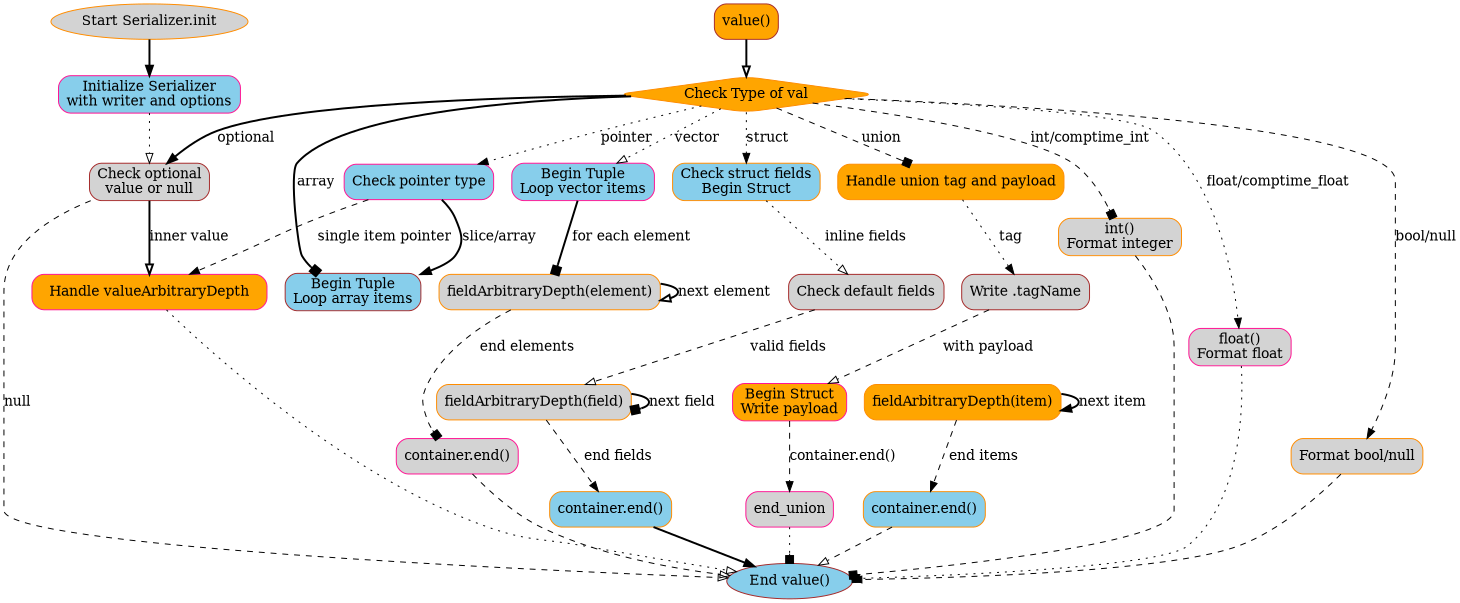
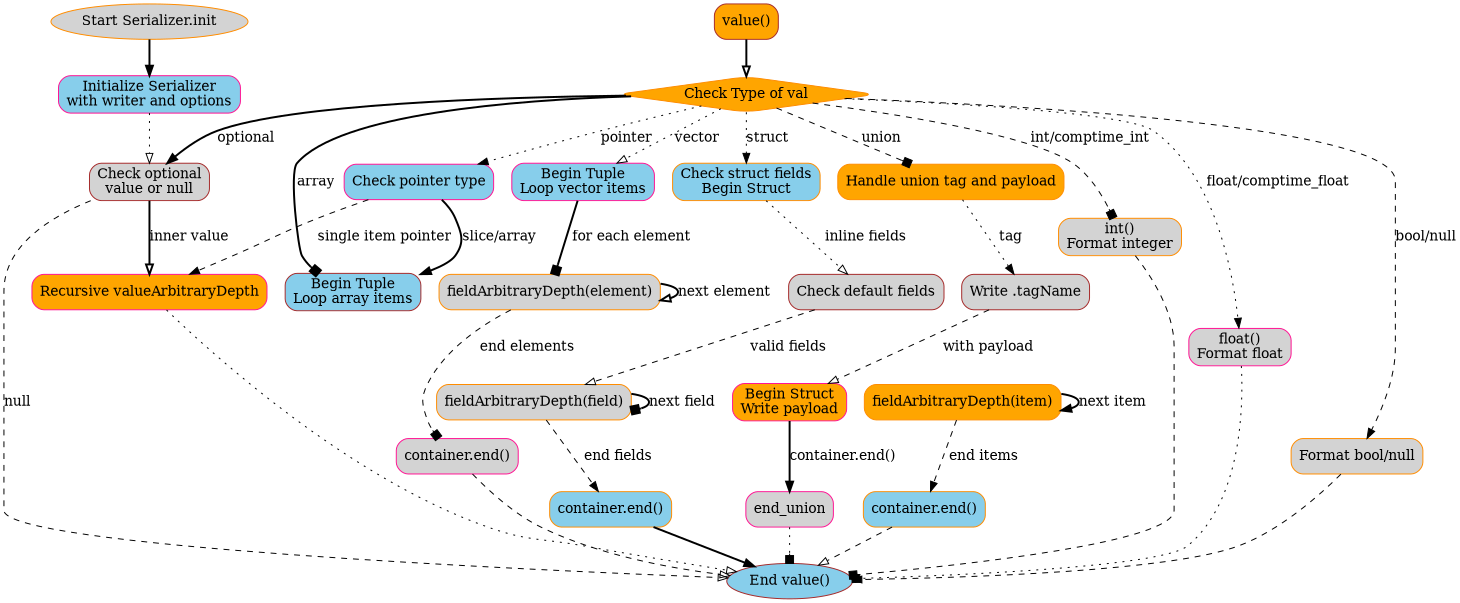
(149, 292) -> (149, 292)
(790, 451) -> (790, 451)
